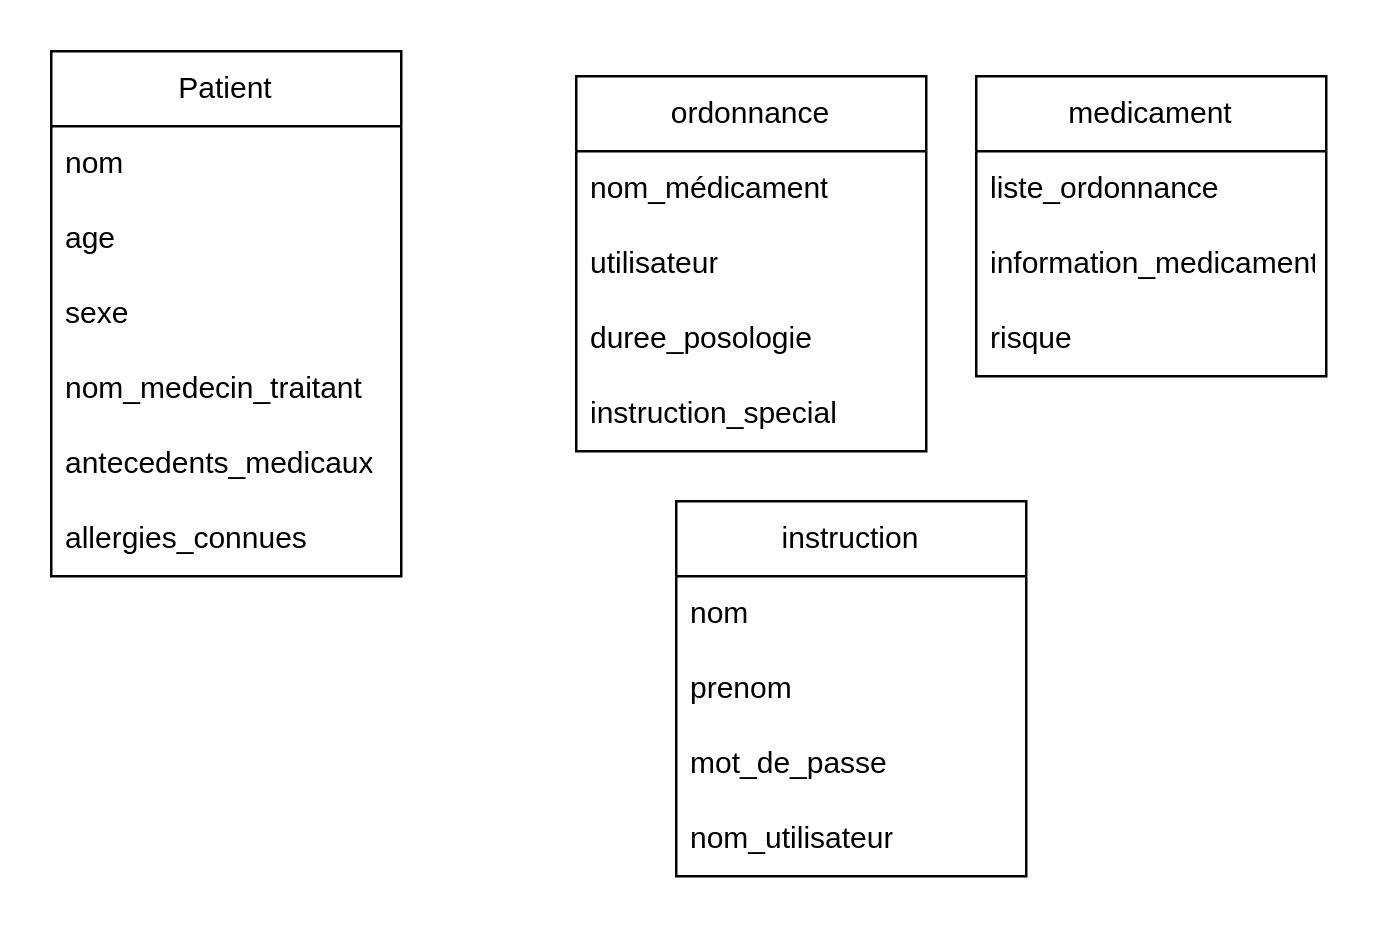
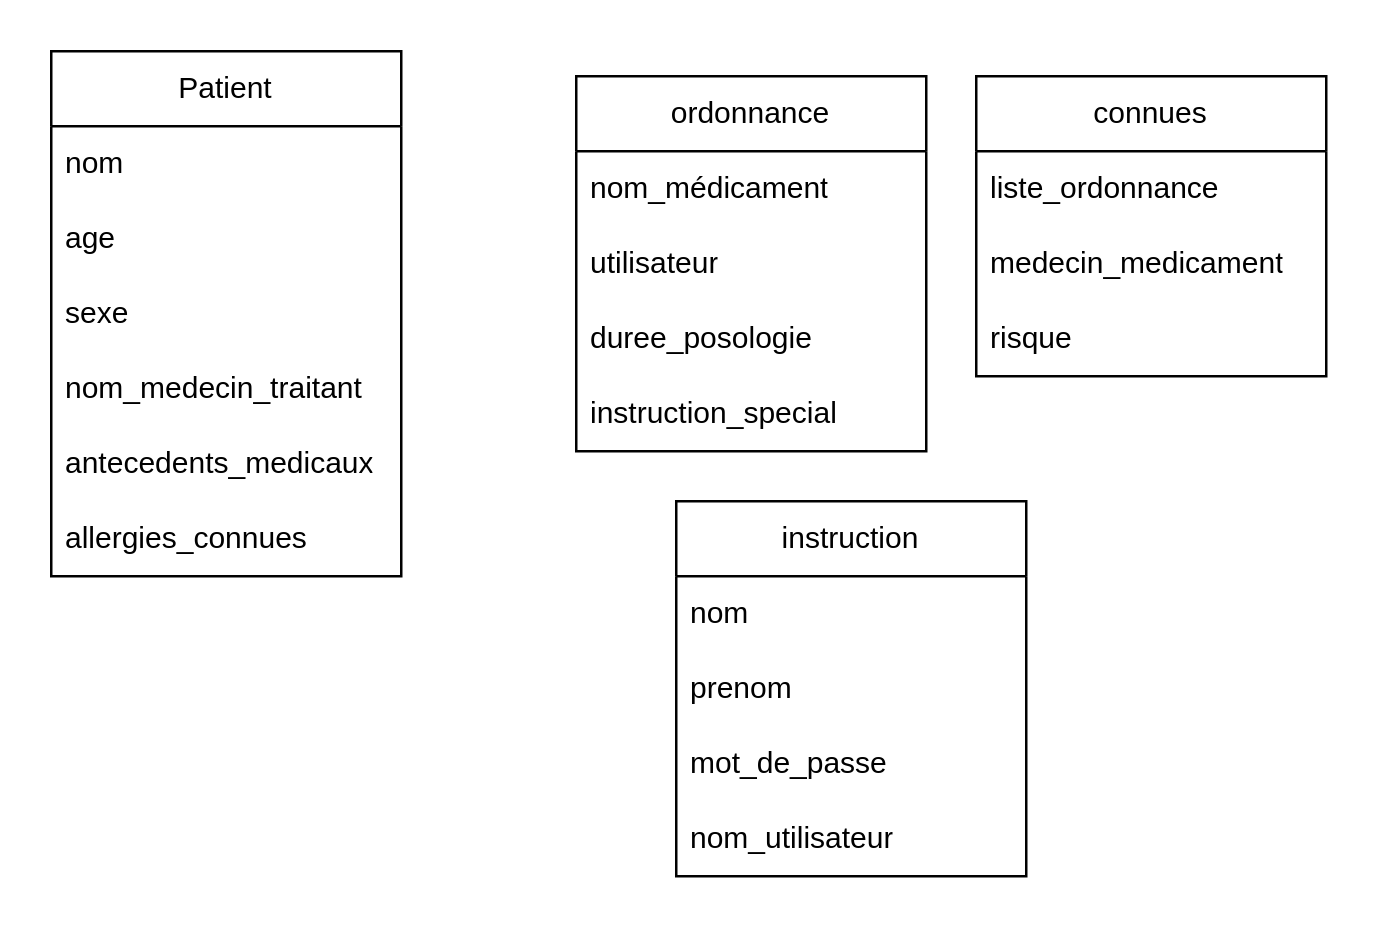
(1151, 114) -> (1151, 114)
(1154, 264) -> (1135, 264)
